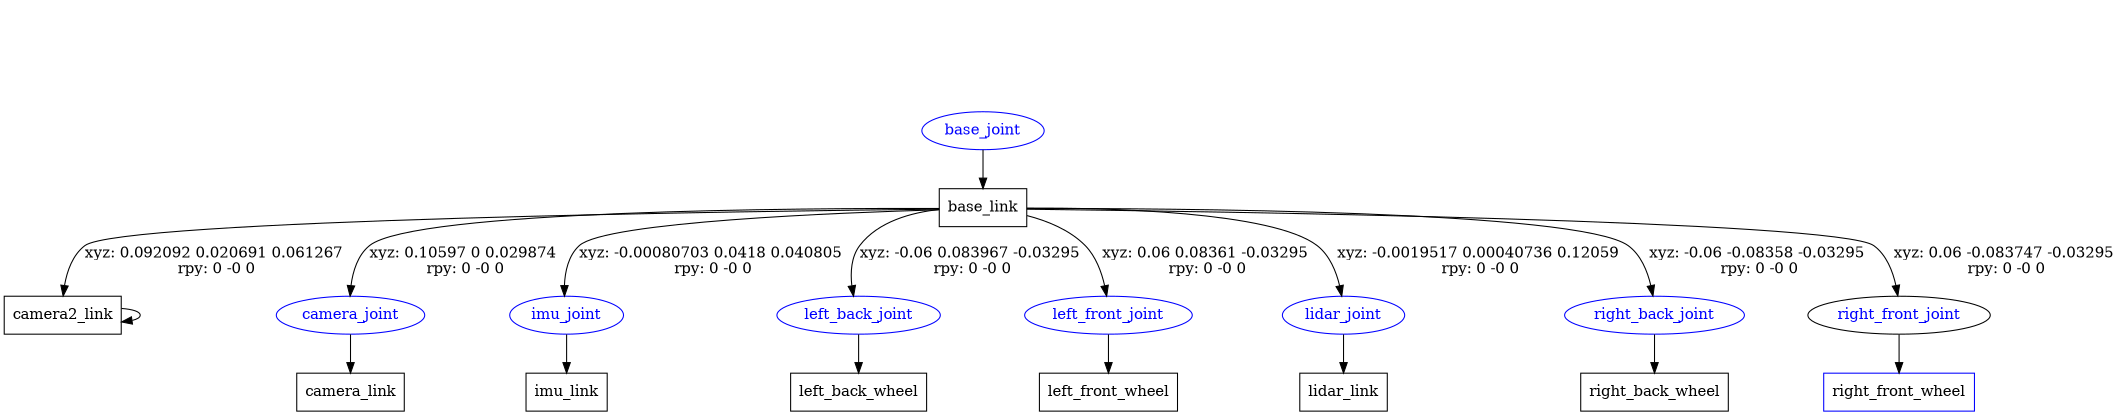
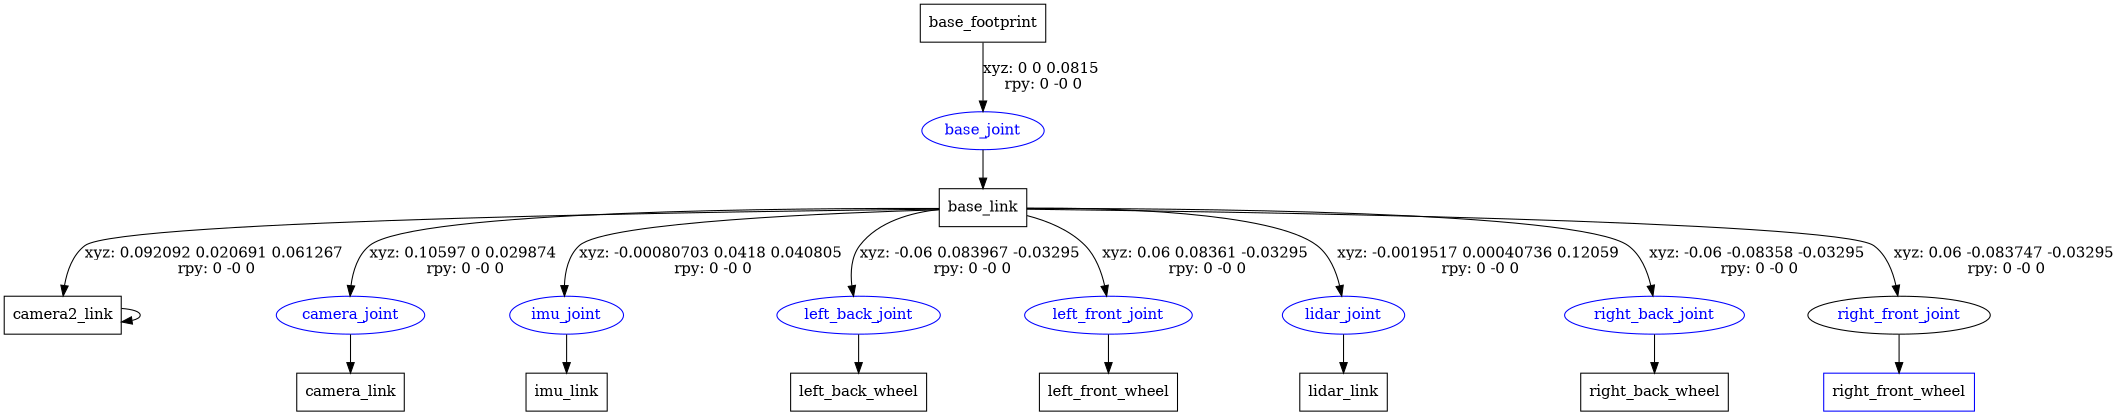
none -> (983, 23)
